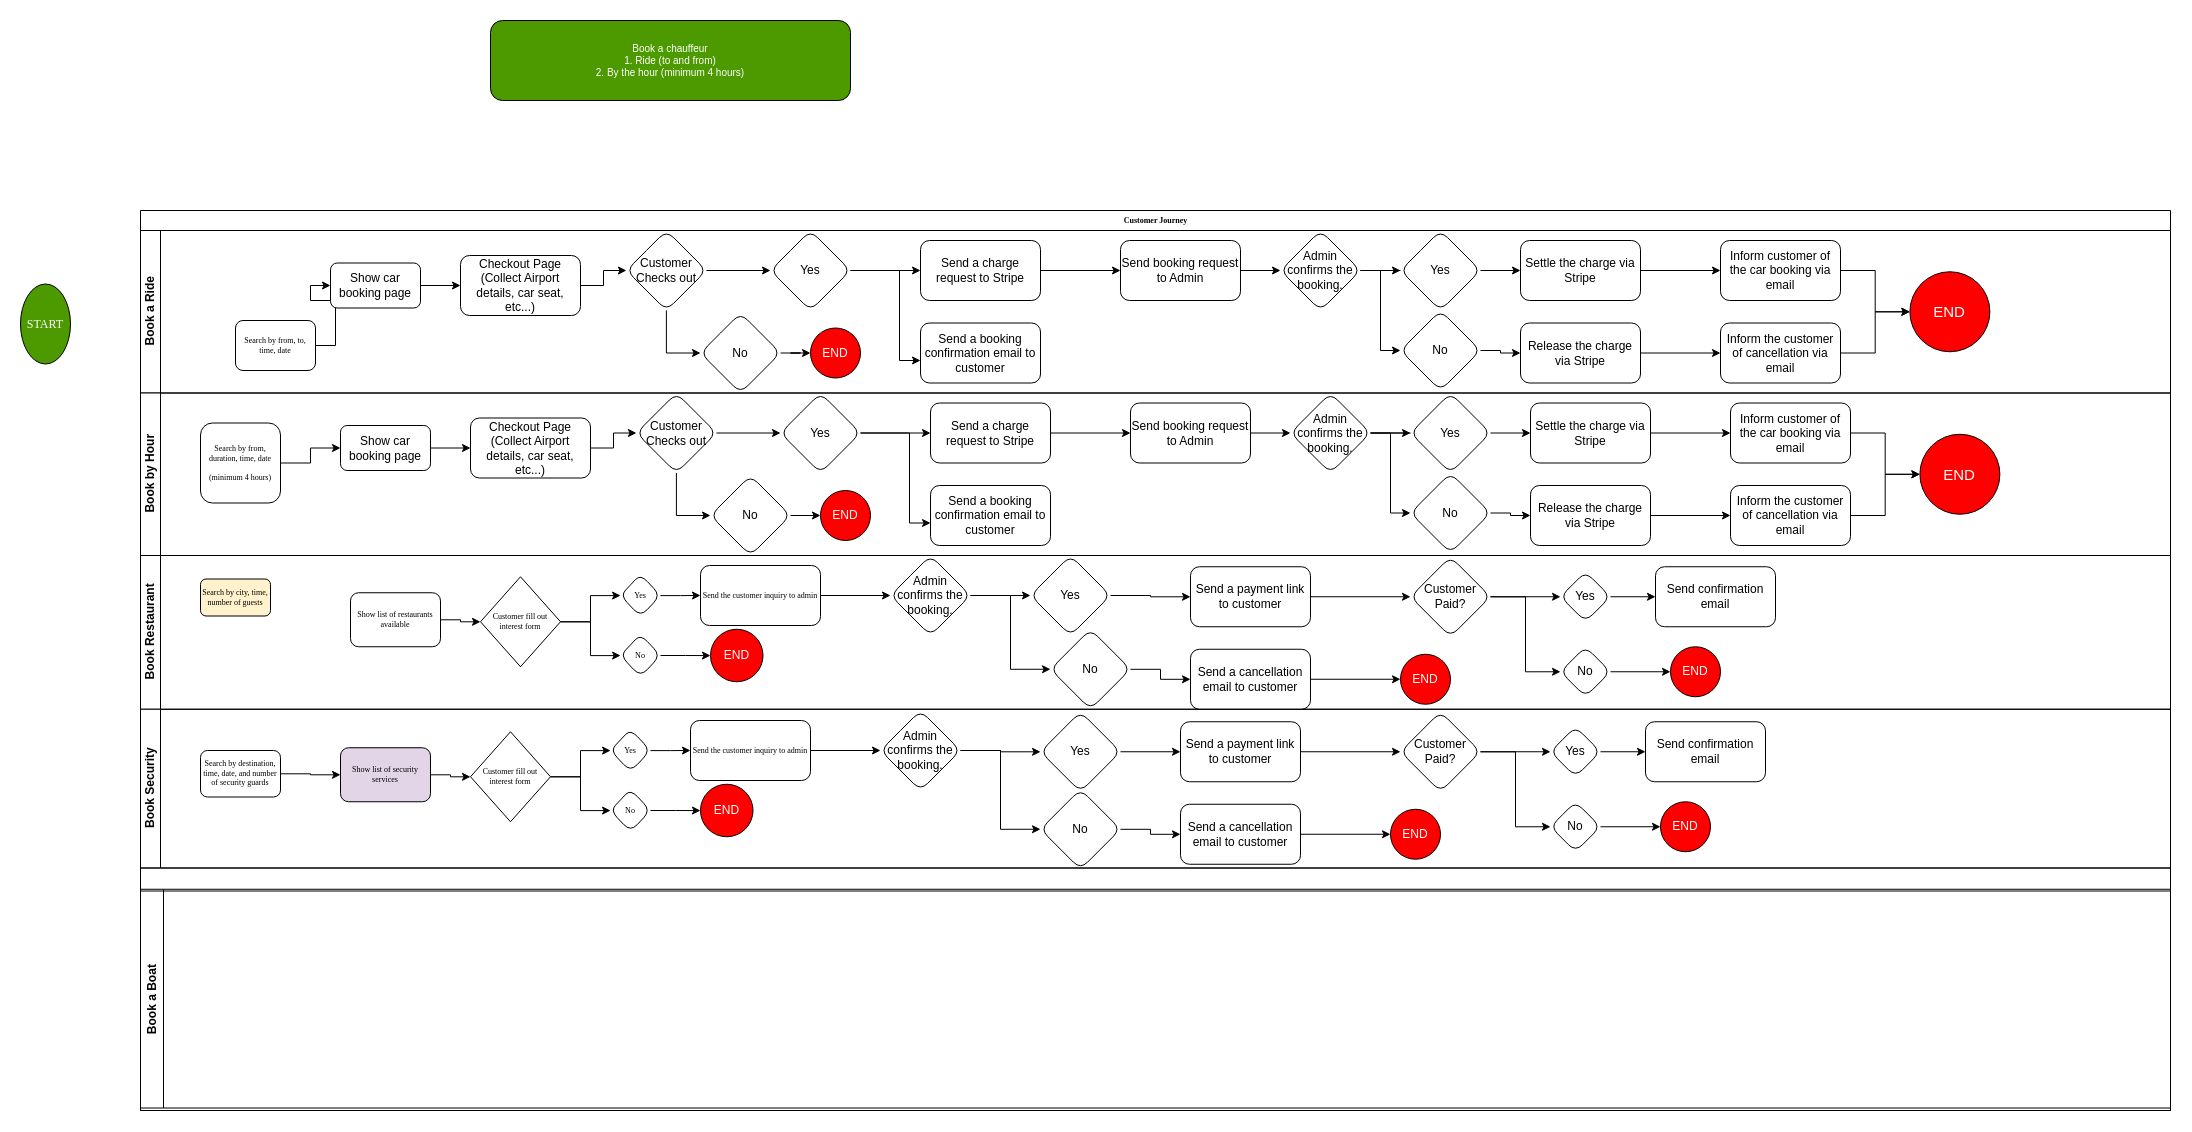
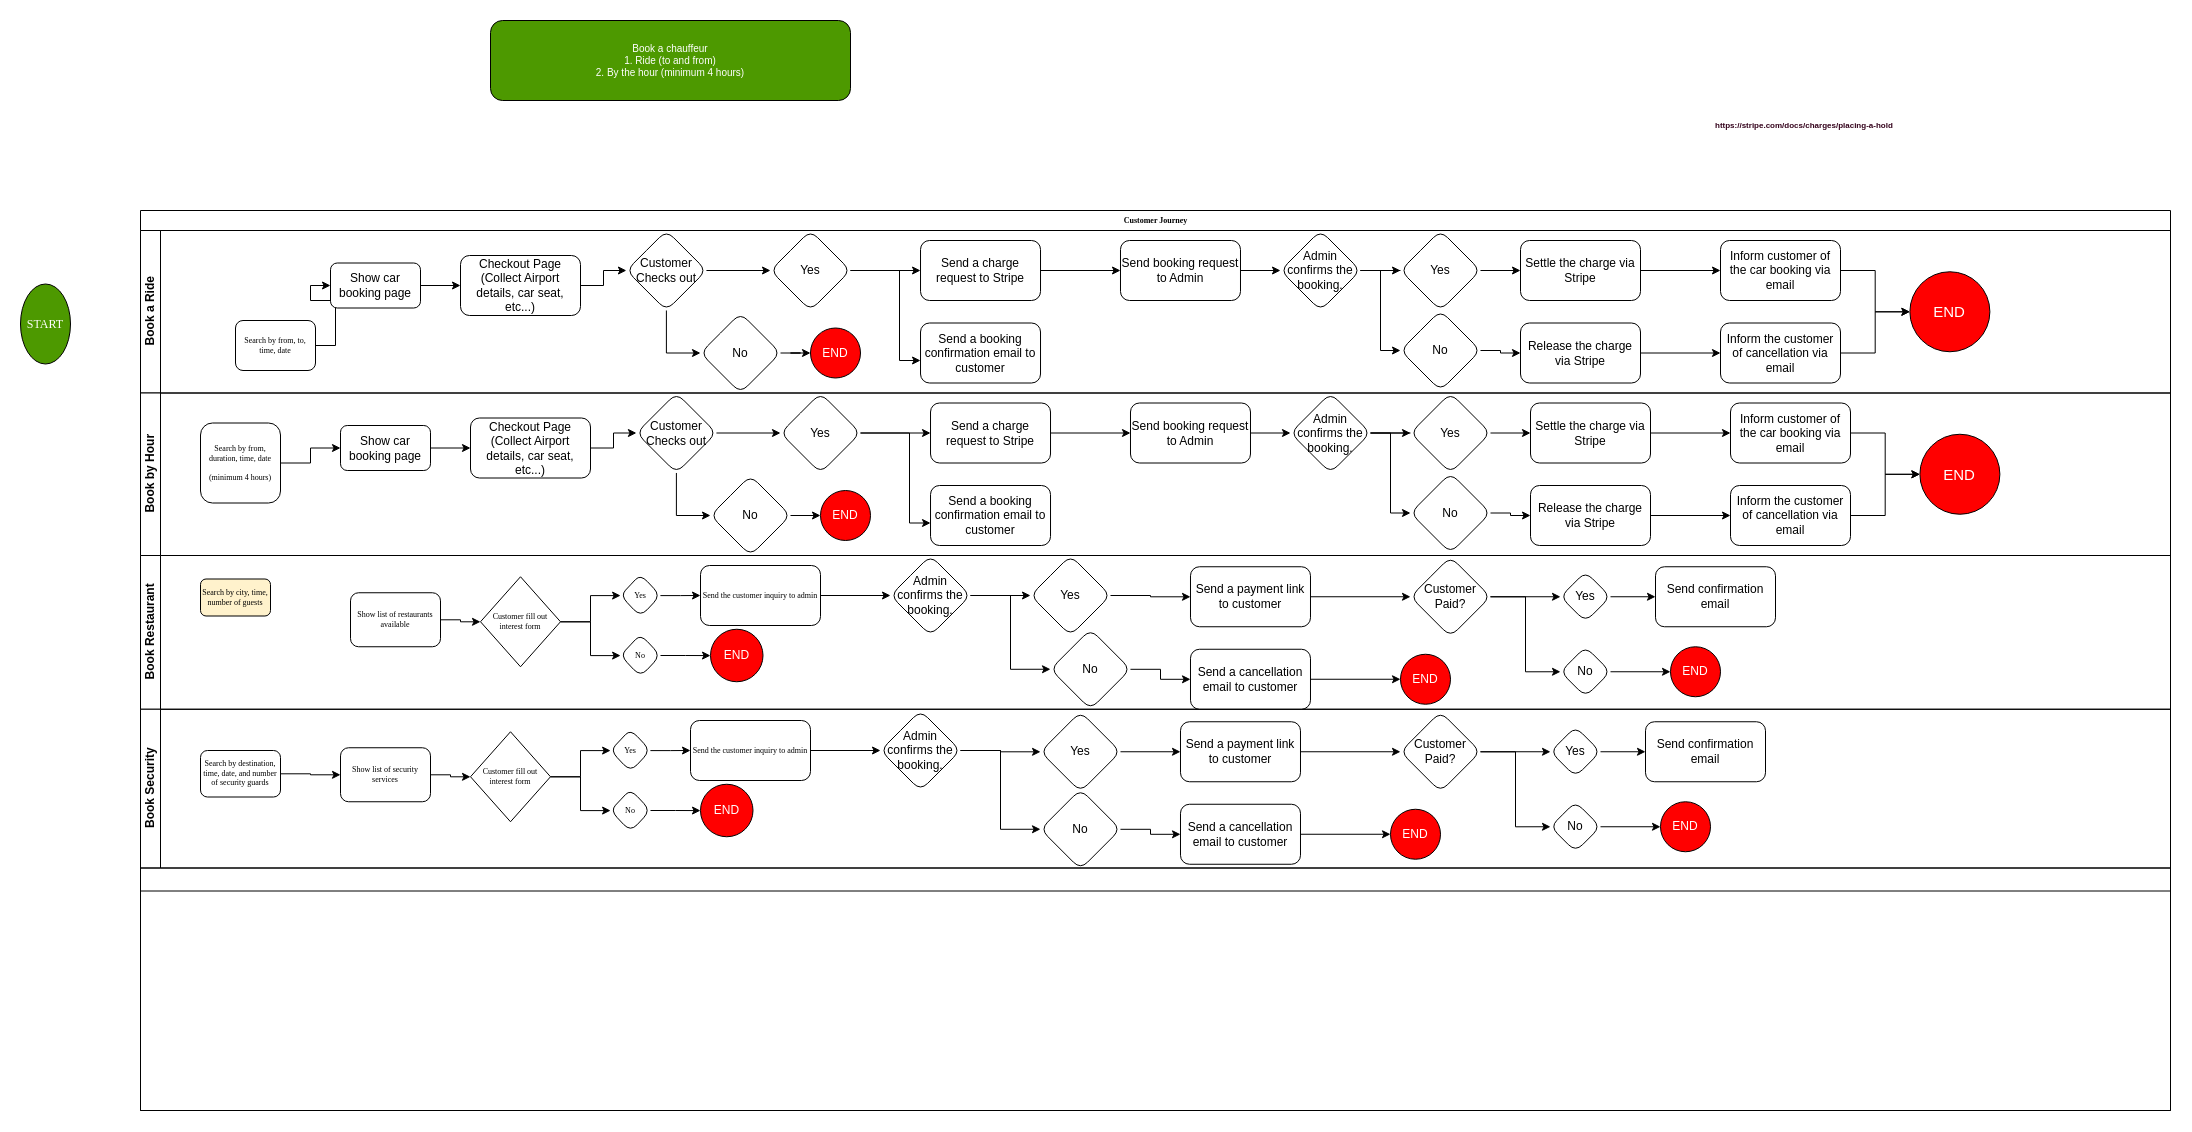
none -> (1806, 131)
(386, 775) -> (386, 775)
(1156, 999) -> none
